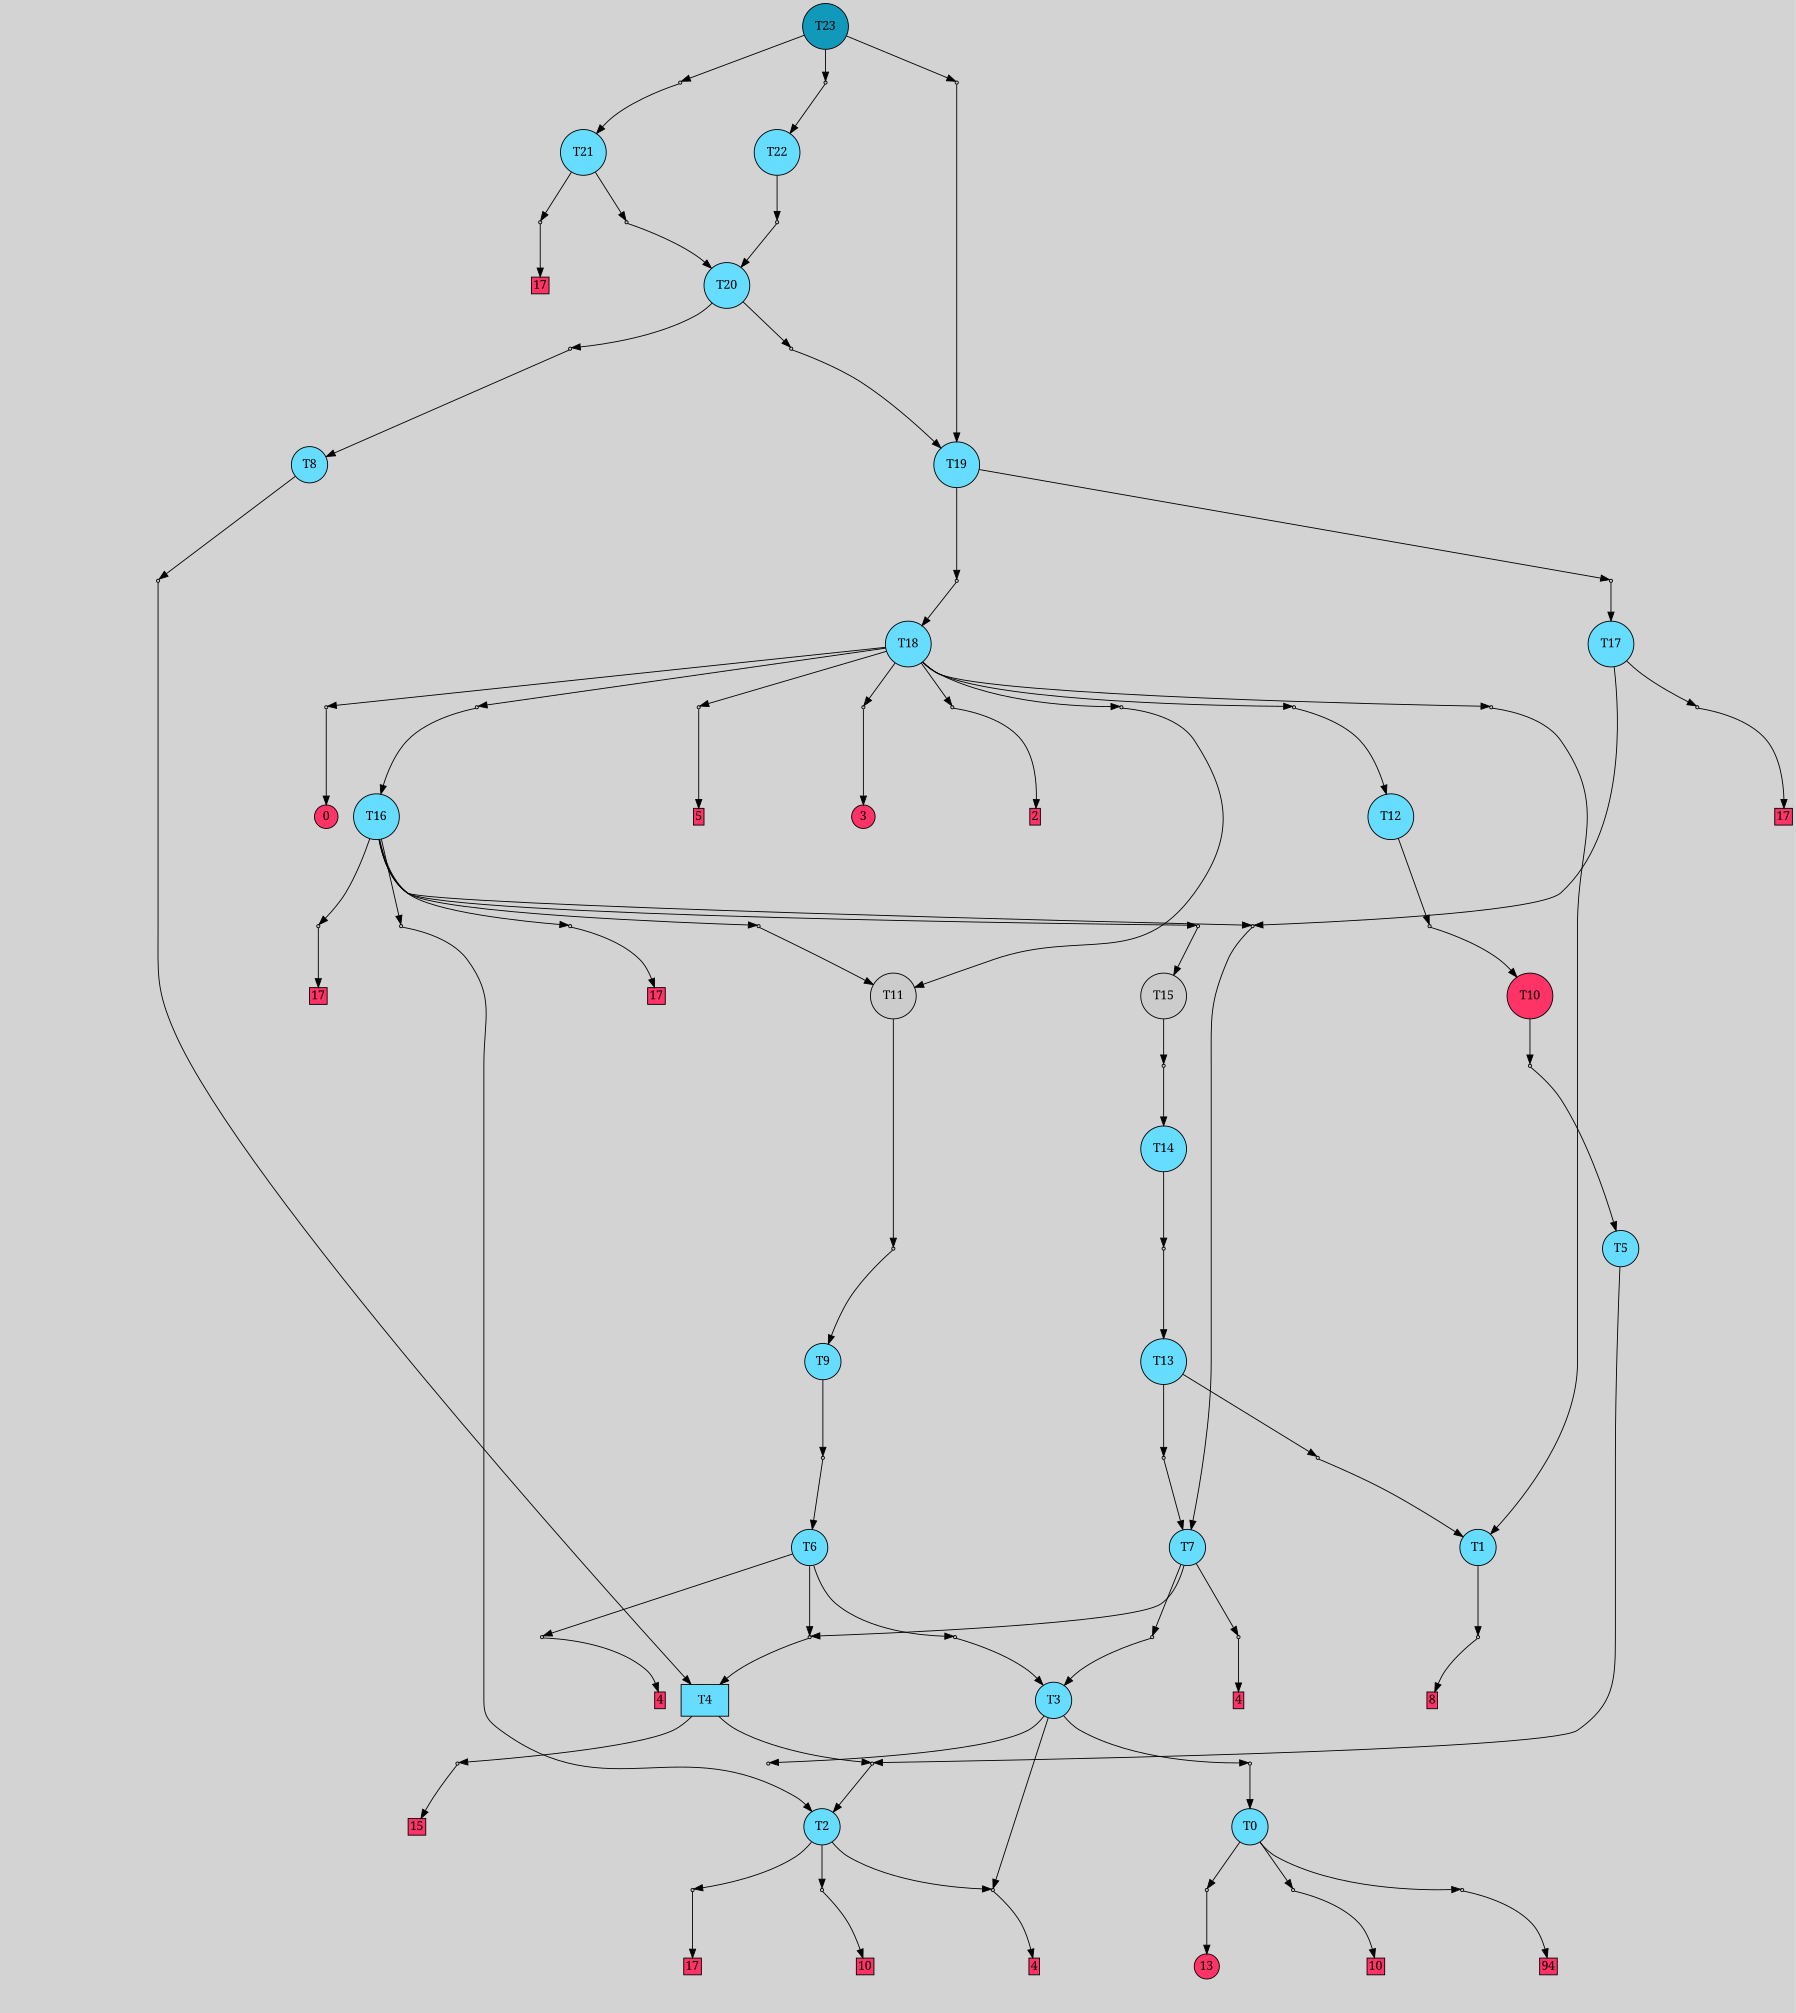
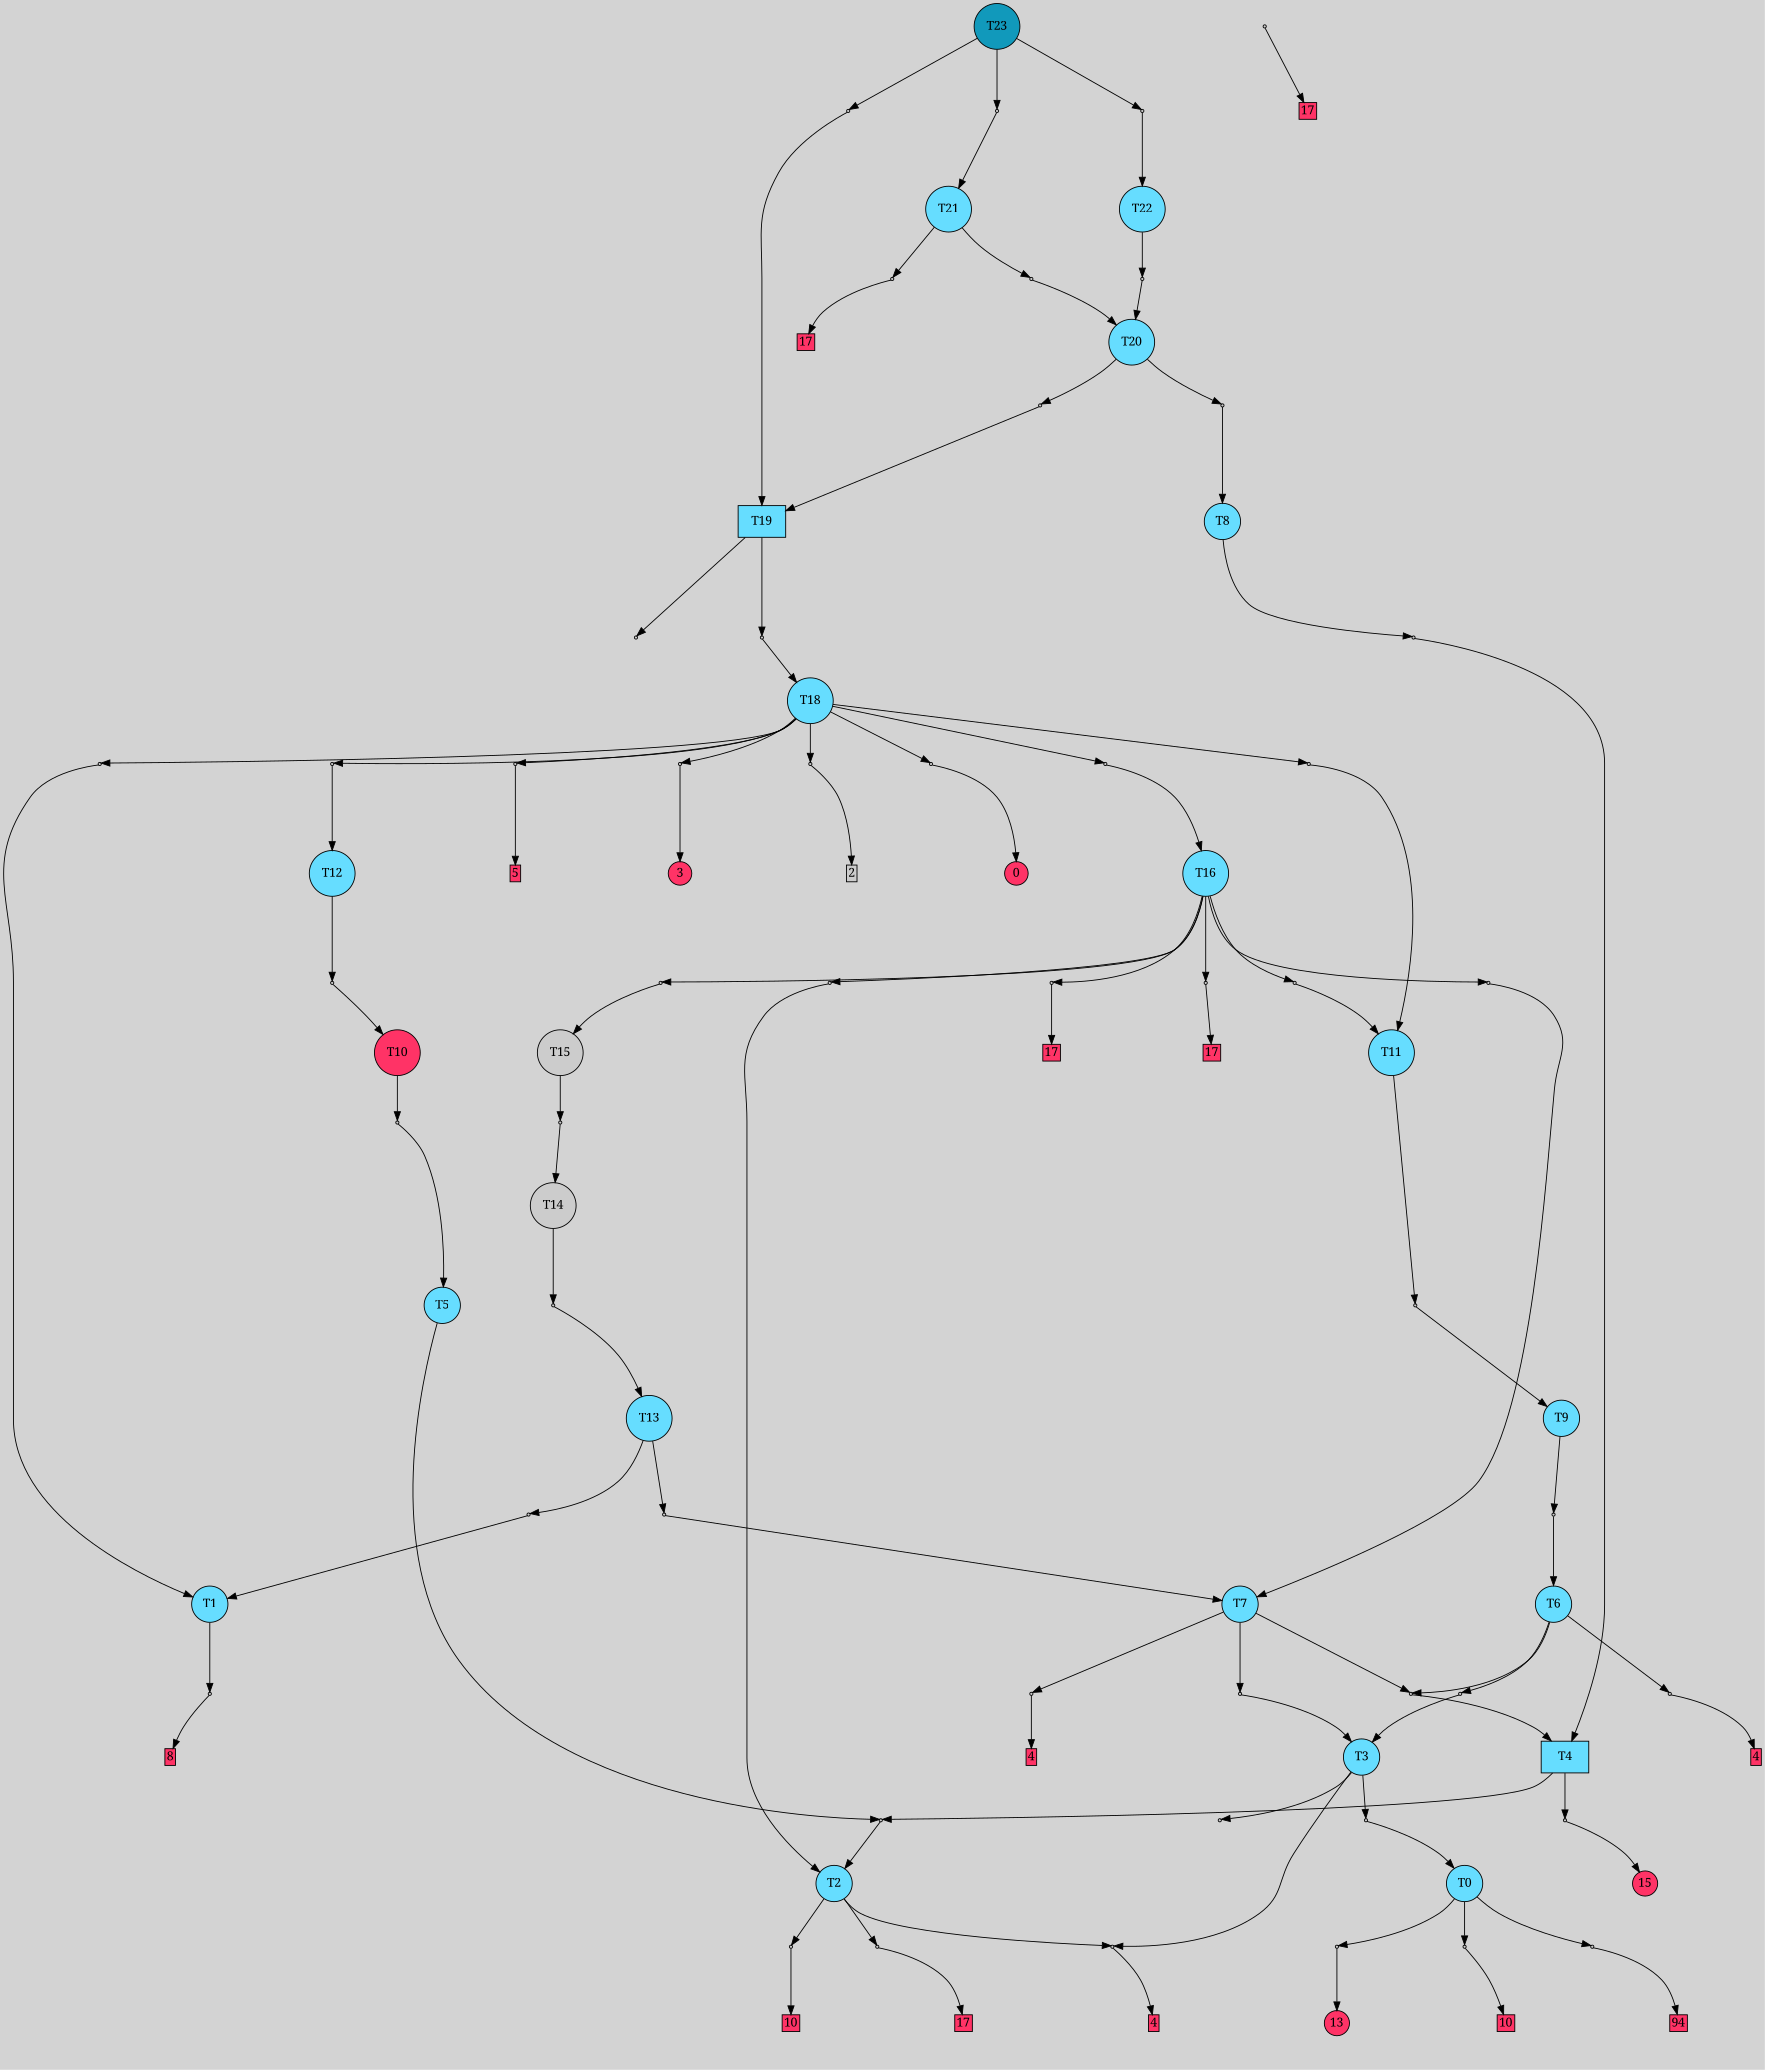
(957, 465) -> (762, 521)
(1611, 644) -> none
(1035, 817) -> (852, 873)
(893, 996) -> (1392, 1053)
(1164, 1149) -> (553, 1206)
(417, 1827) -> (1645, 1884)
